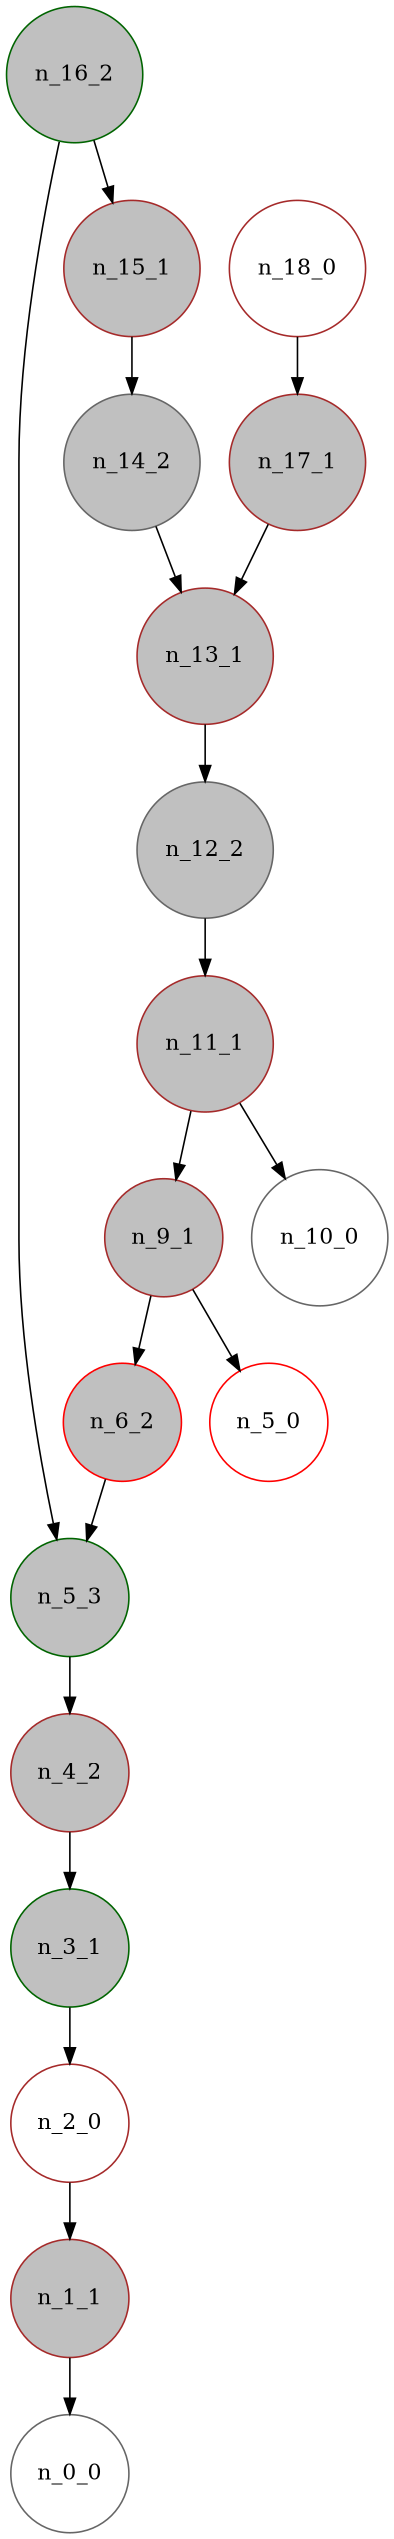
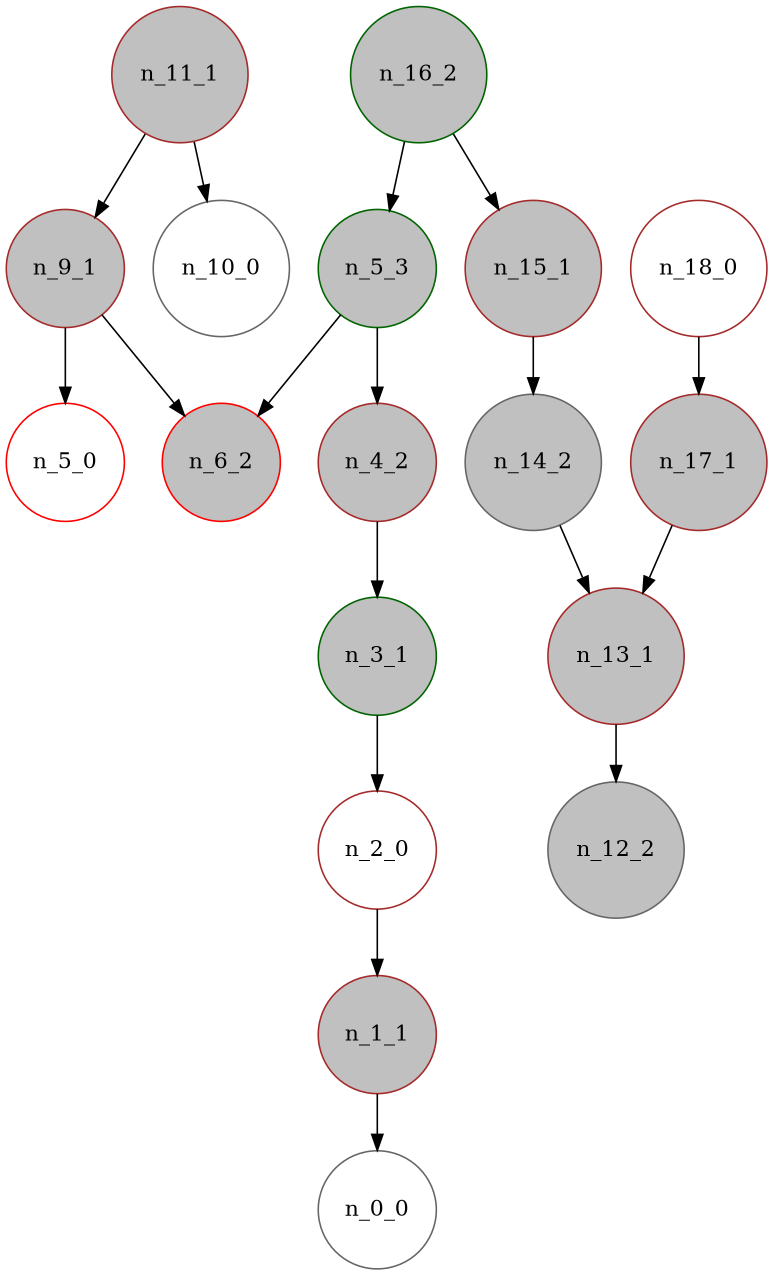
(205, 939) -> none
(98, 1502) -> (305, 359)
